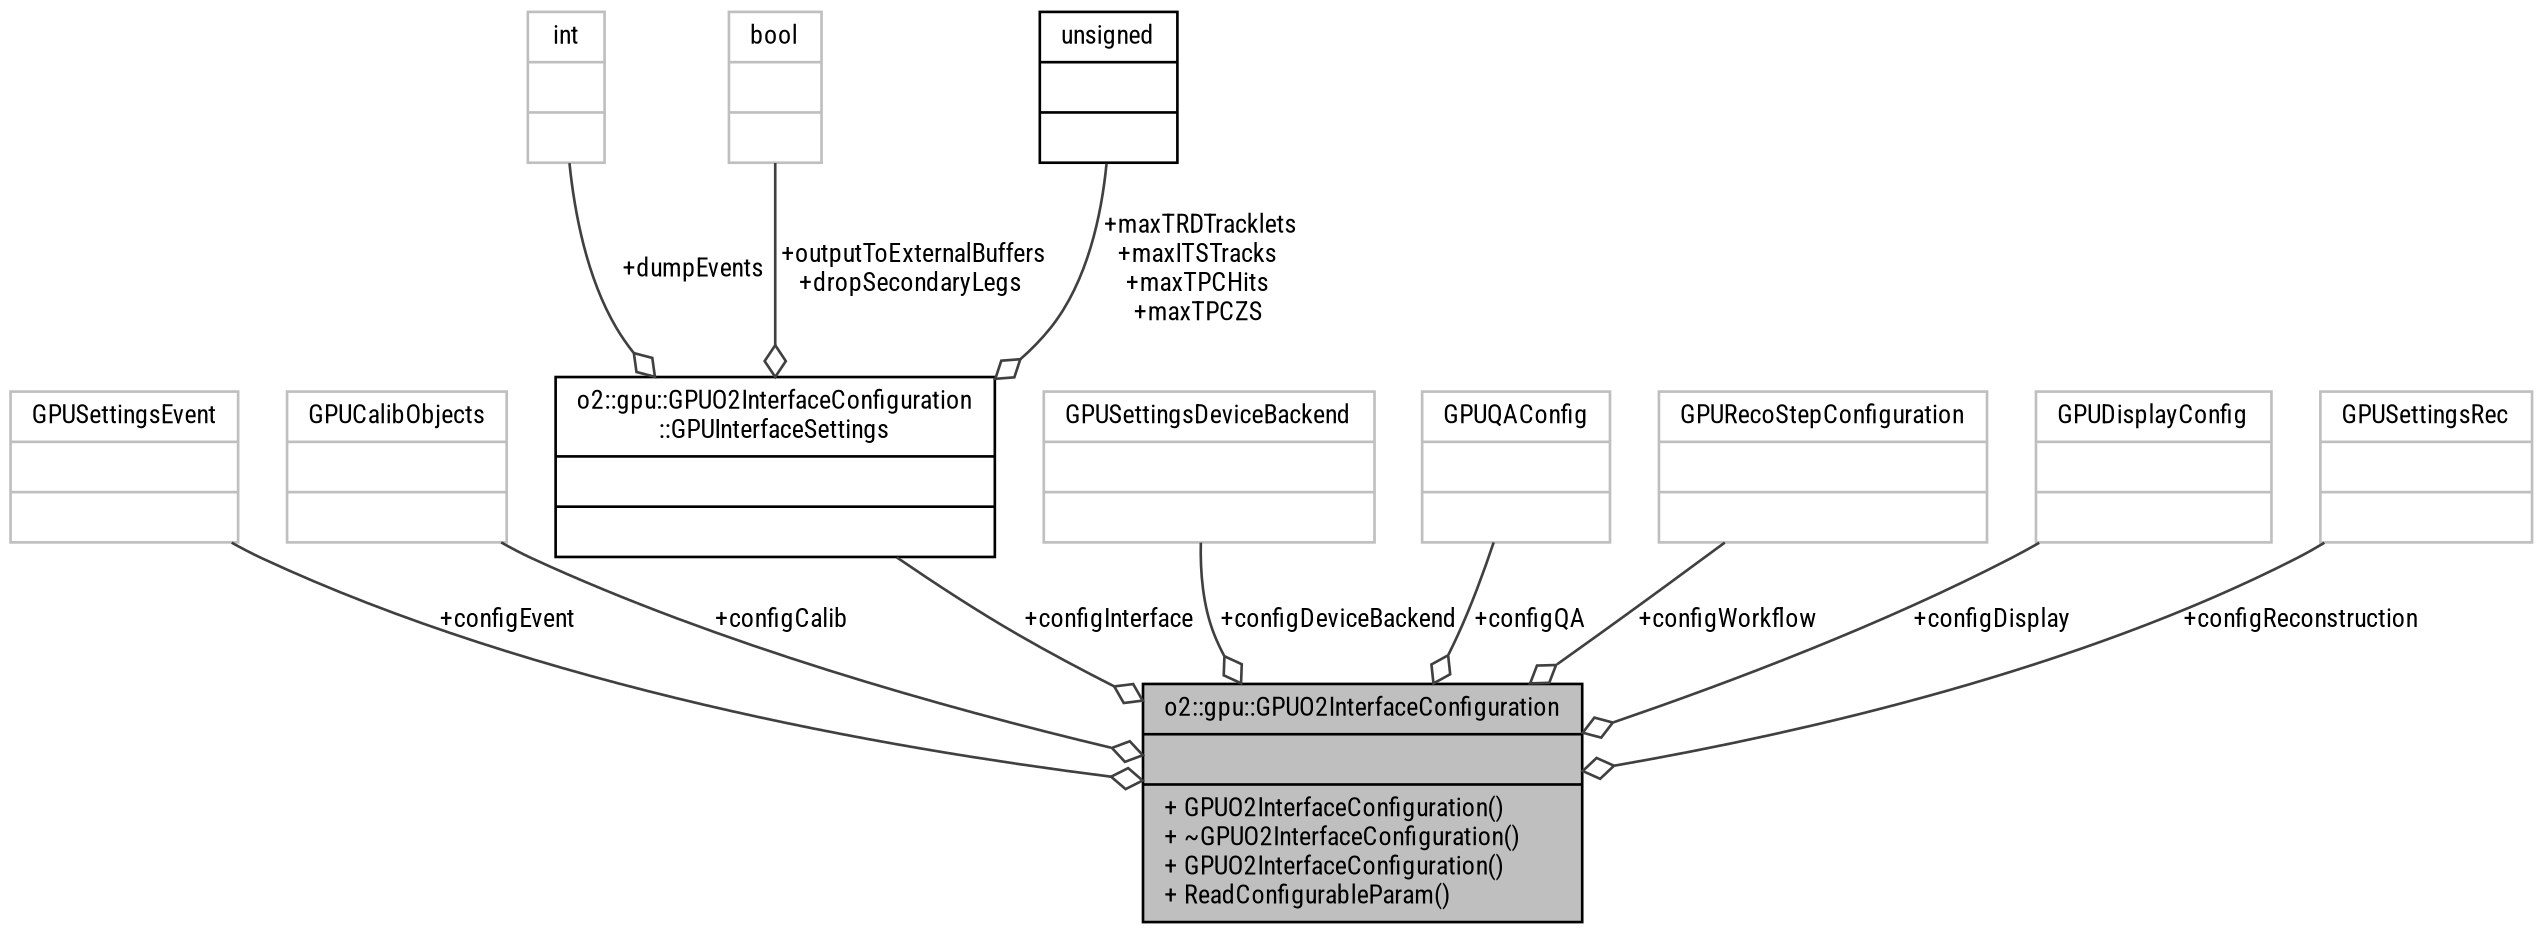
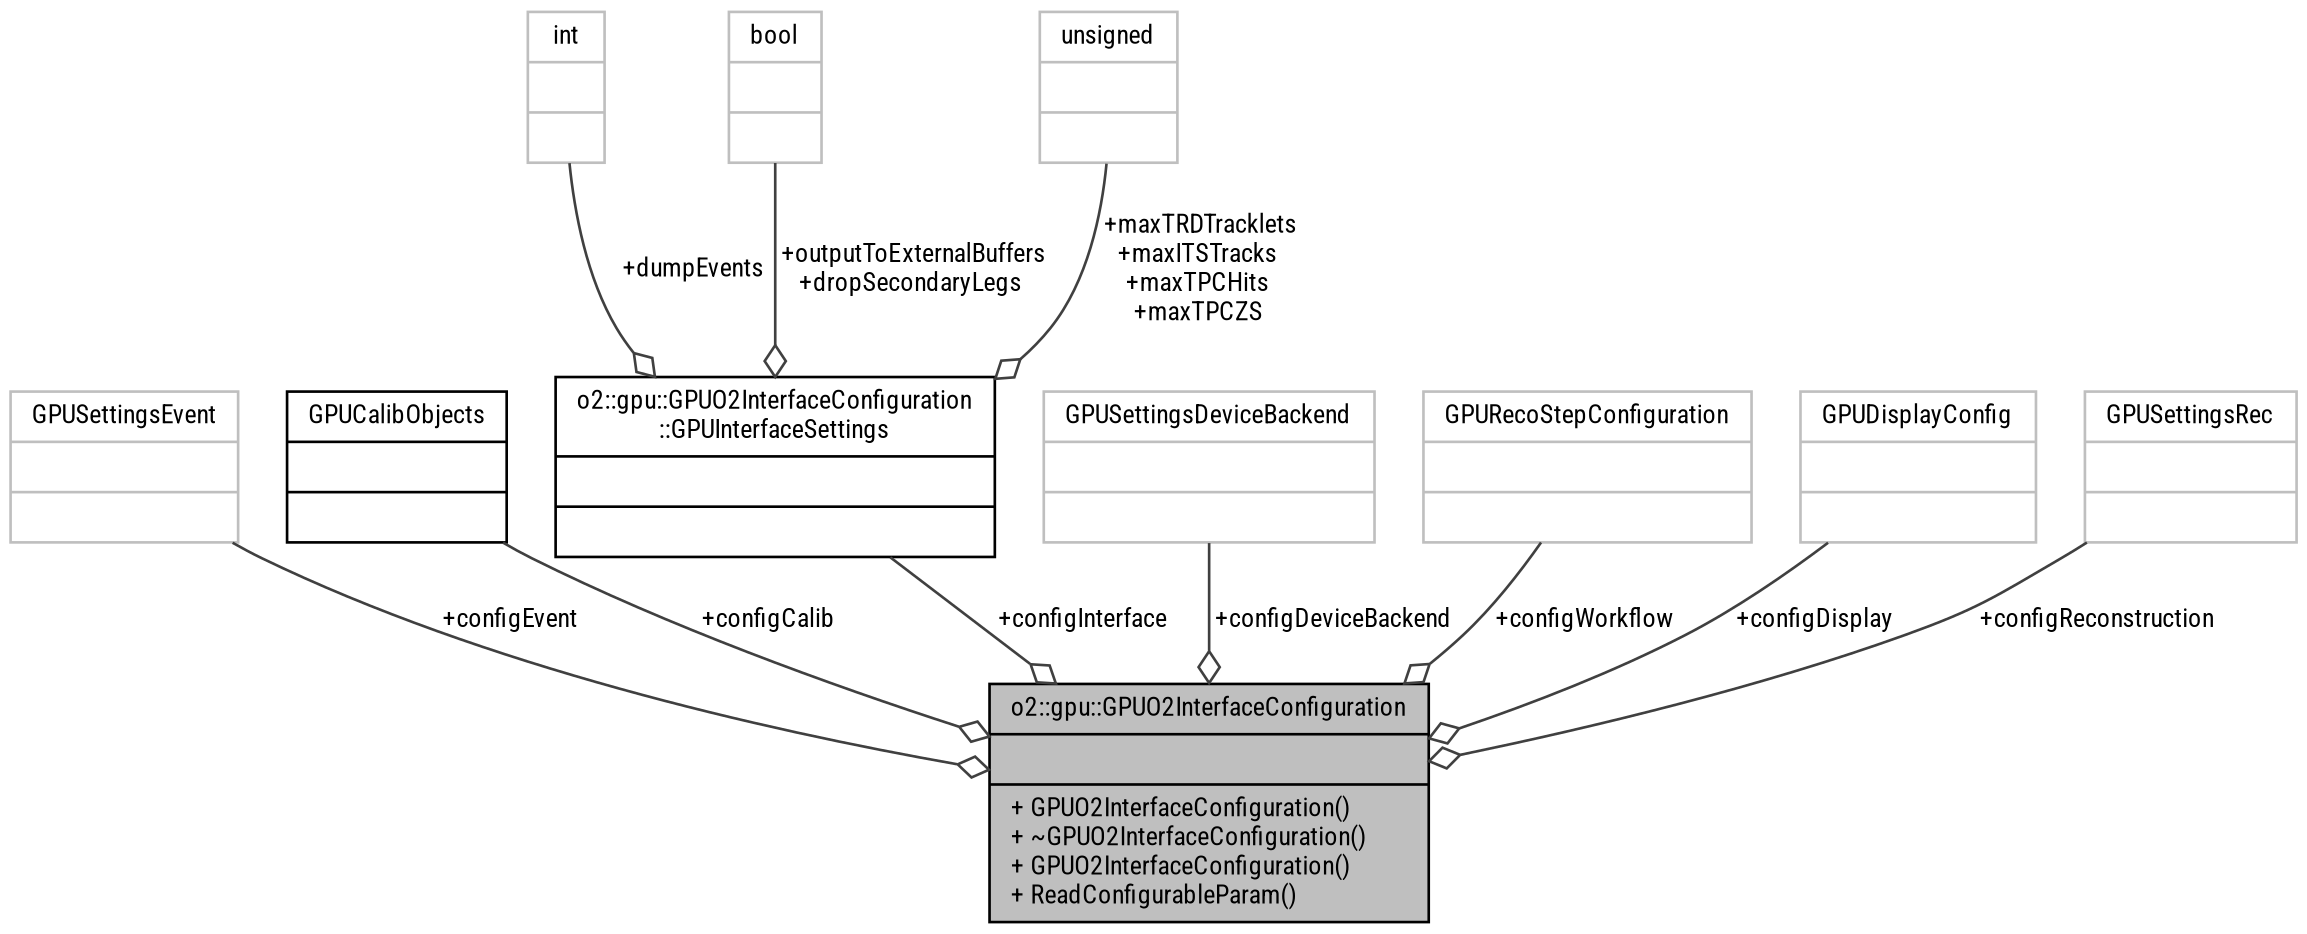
(1109, 87) -> (1109, 87)
(397, 467) -> (397, 467)
(1516, 467) -> none
